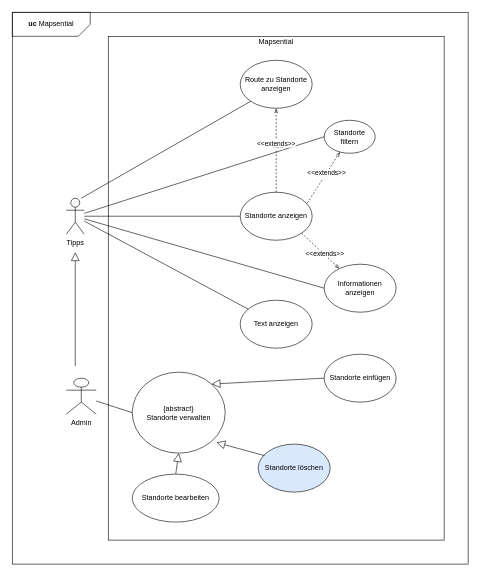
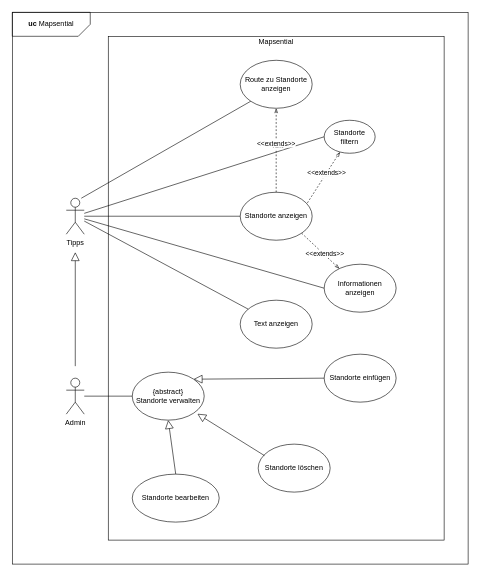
(81, 396) -> (75, 396)
(179, 413) -> (168, 396)
(294, 468) -> (294, 468)
